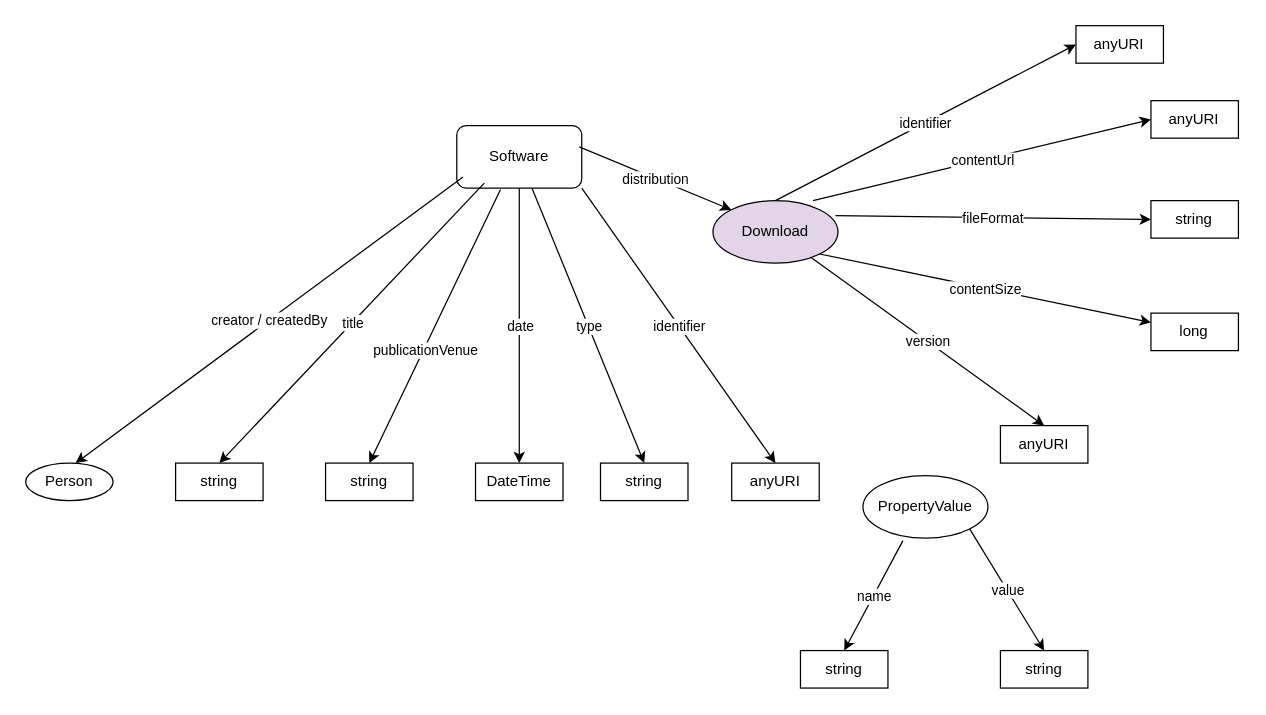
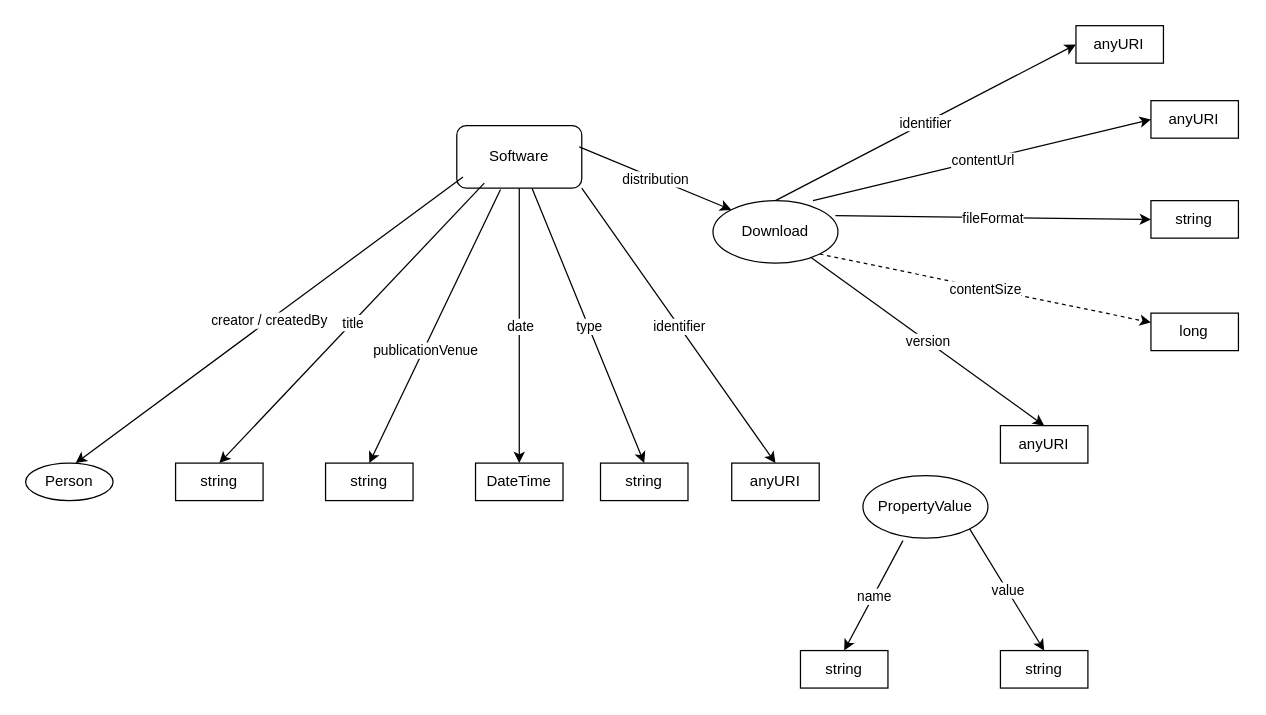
(776, 232) -> (776, 232)
(886, 268) -> (886, 268)
